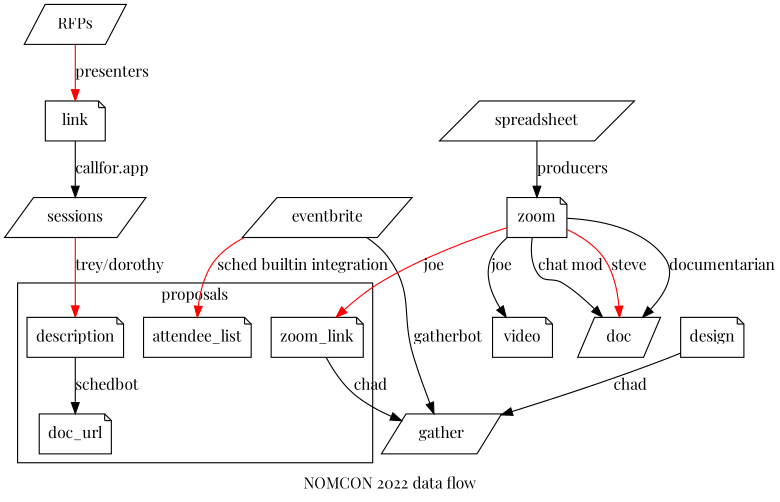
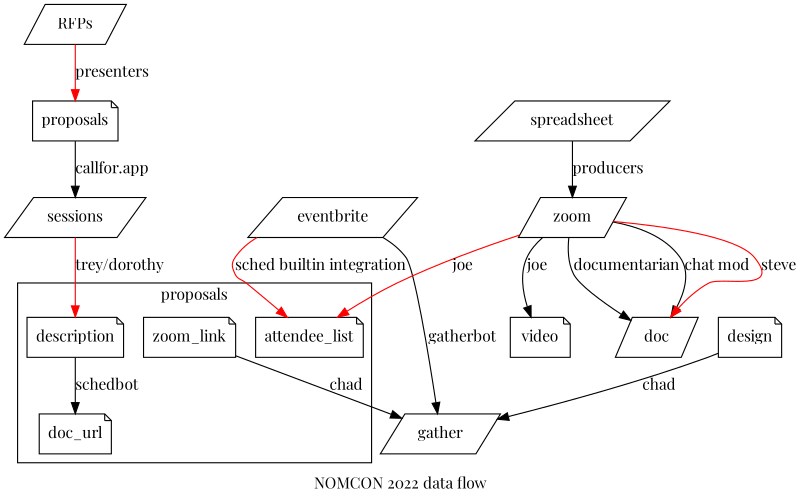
(75, 121) -> (75, 121)
(537, 218) -> (572, 218)
(421, 261) -> (431, 268)
